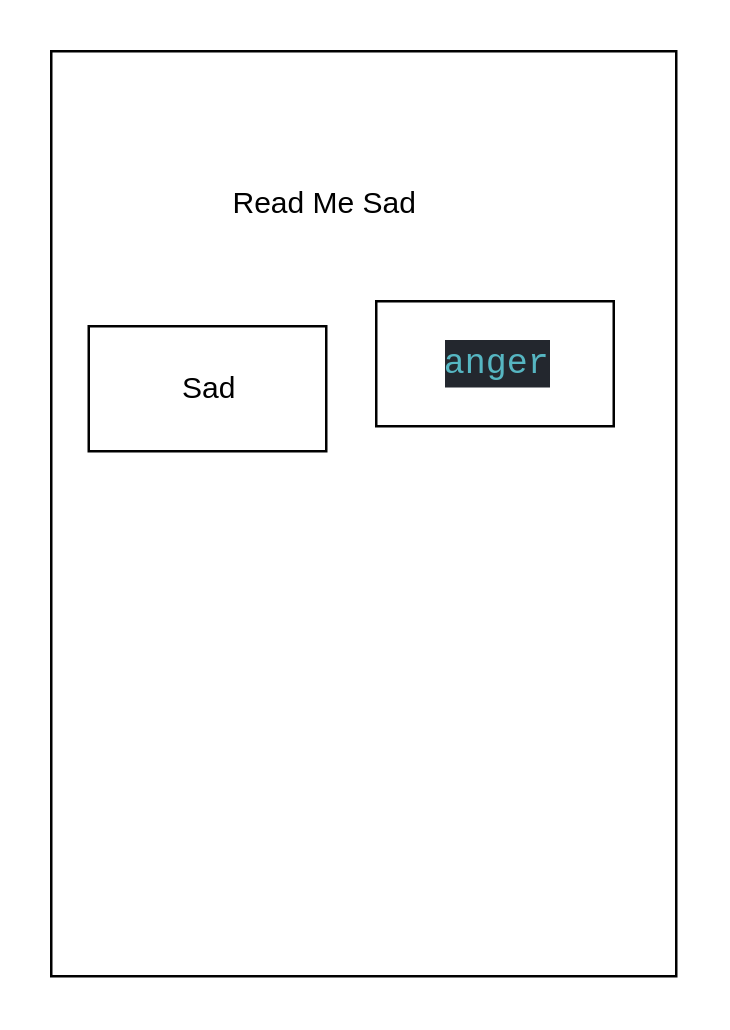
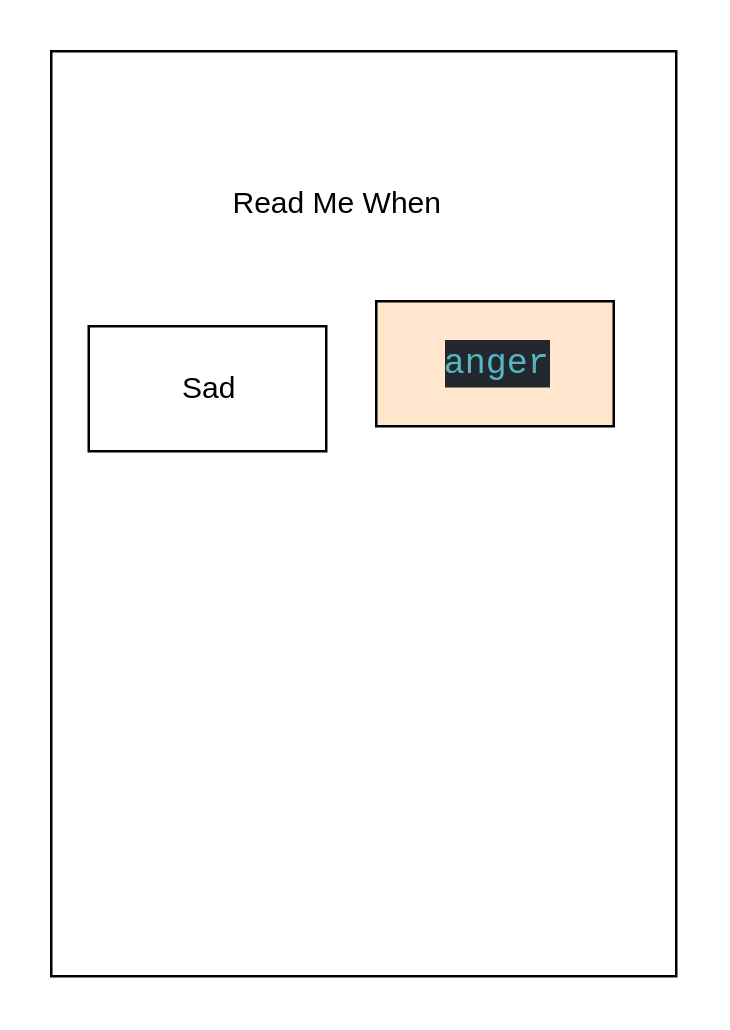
(317, 203) -> (326, 203)
(495, 364) -> (495, 364)
